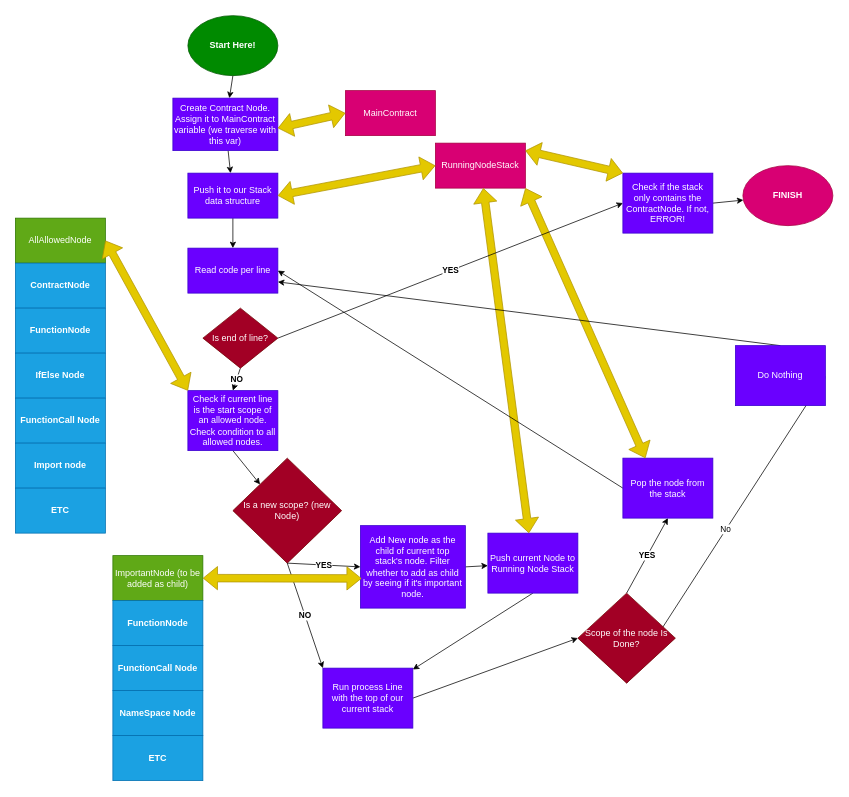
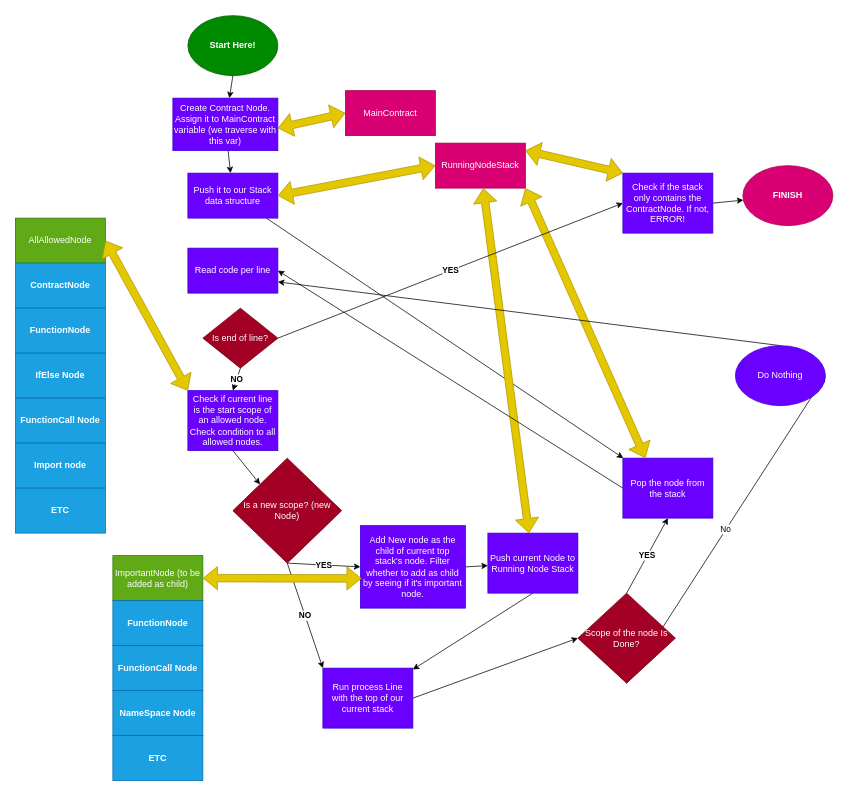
(233, 241) -> (385, 298)
(780, 375) -> (780, 375)
